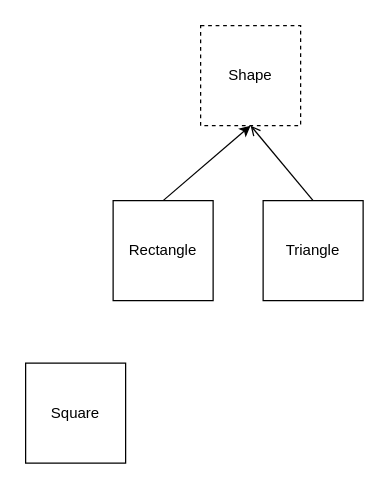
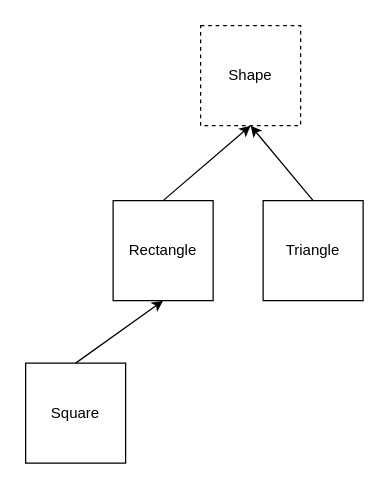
(255, 131) -> (256, 133)
none -> (116, 334)
